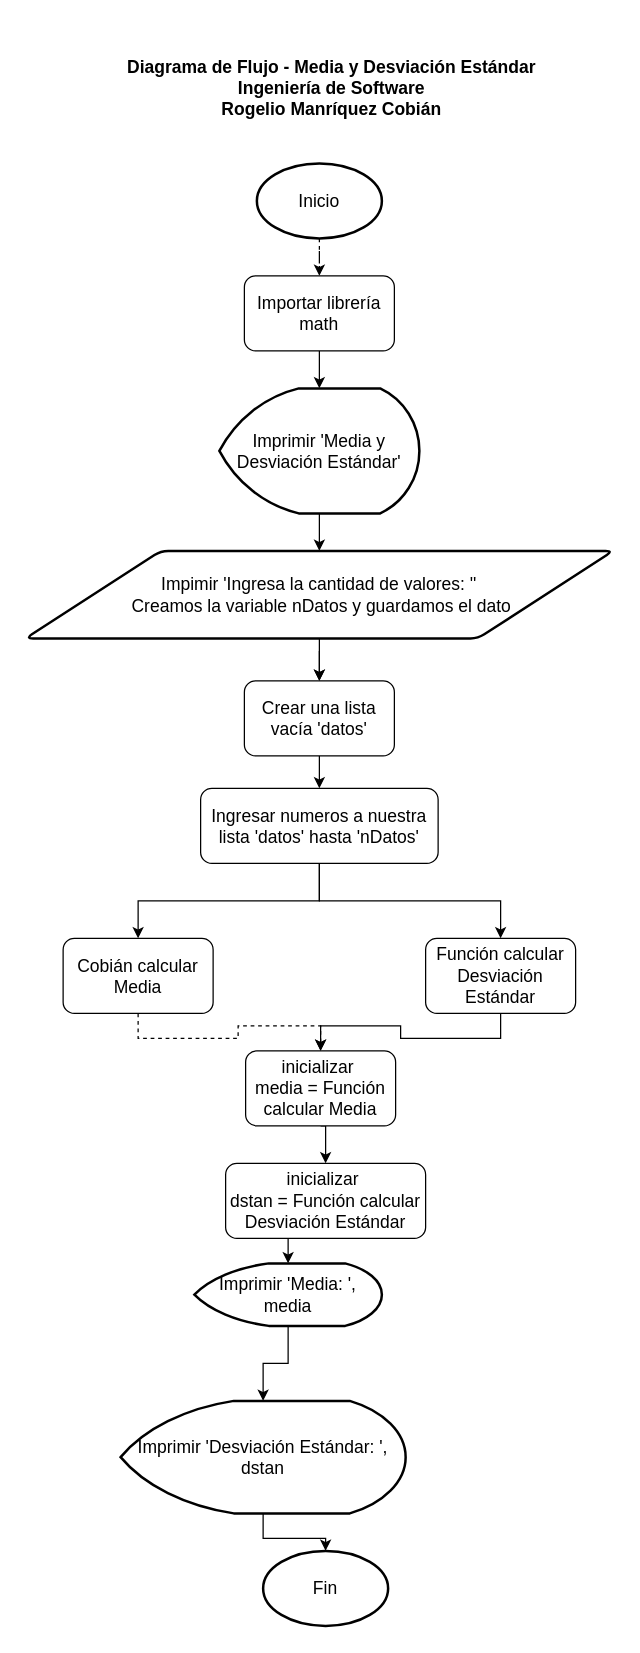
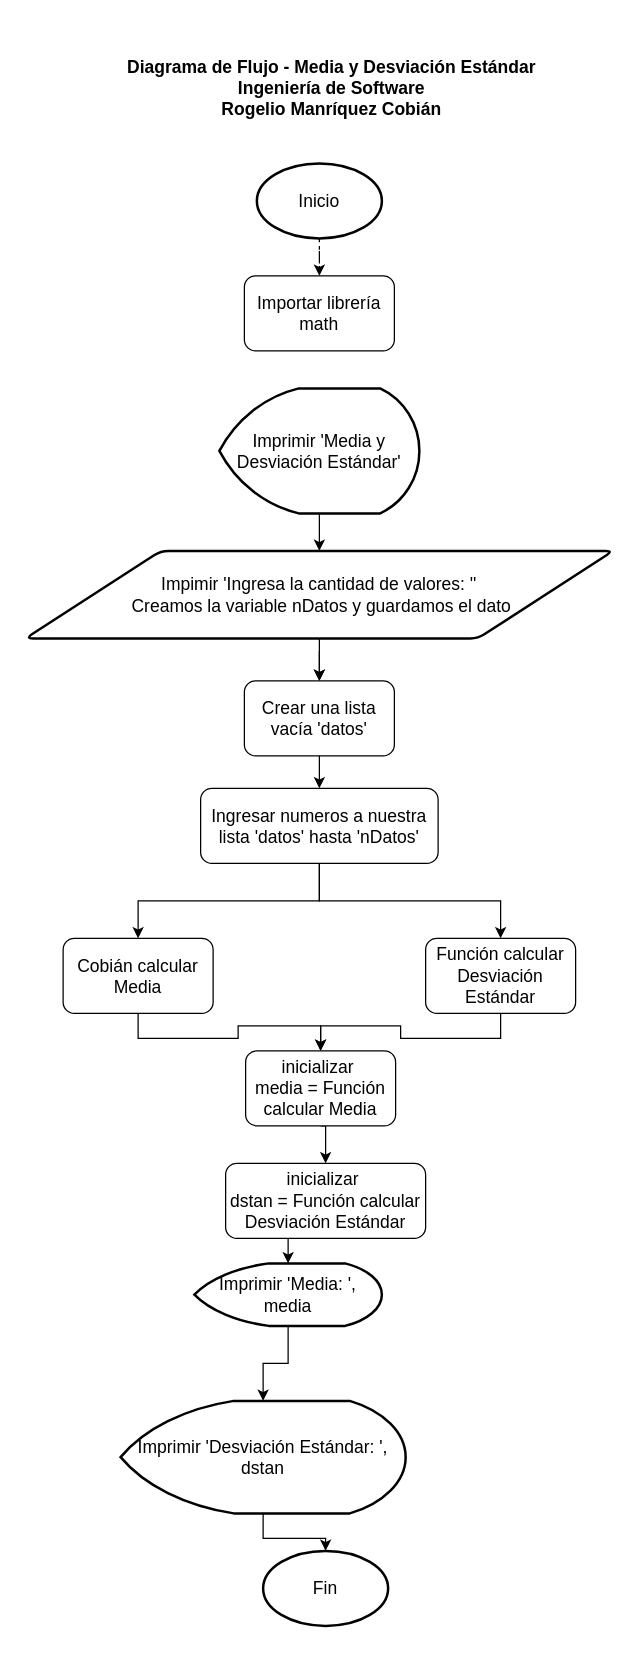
(319, 365) -> none
(222, 1038) -> (222, 1038)
